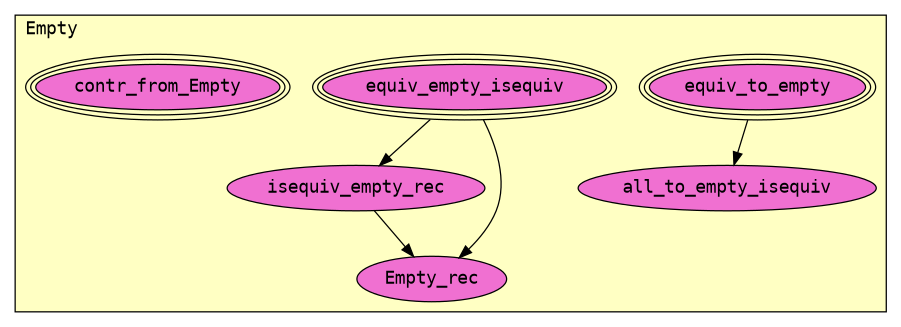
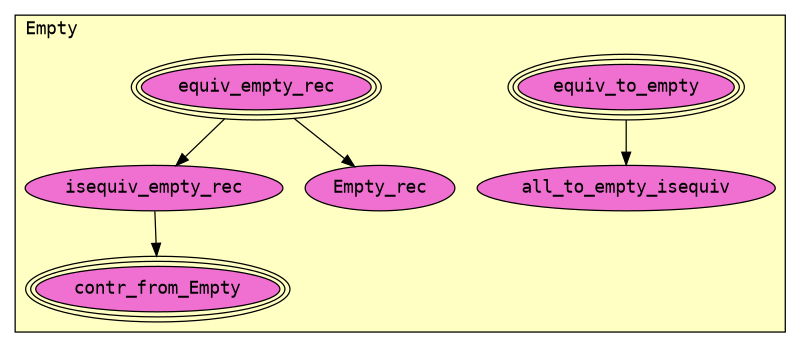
(465, 87) -> (256, 87)
(390, 229) -> (155, 227)
